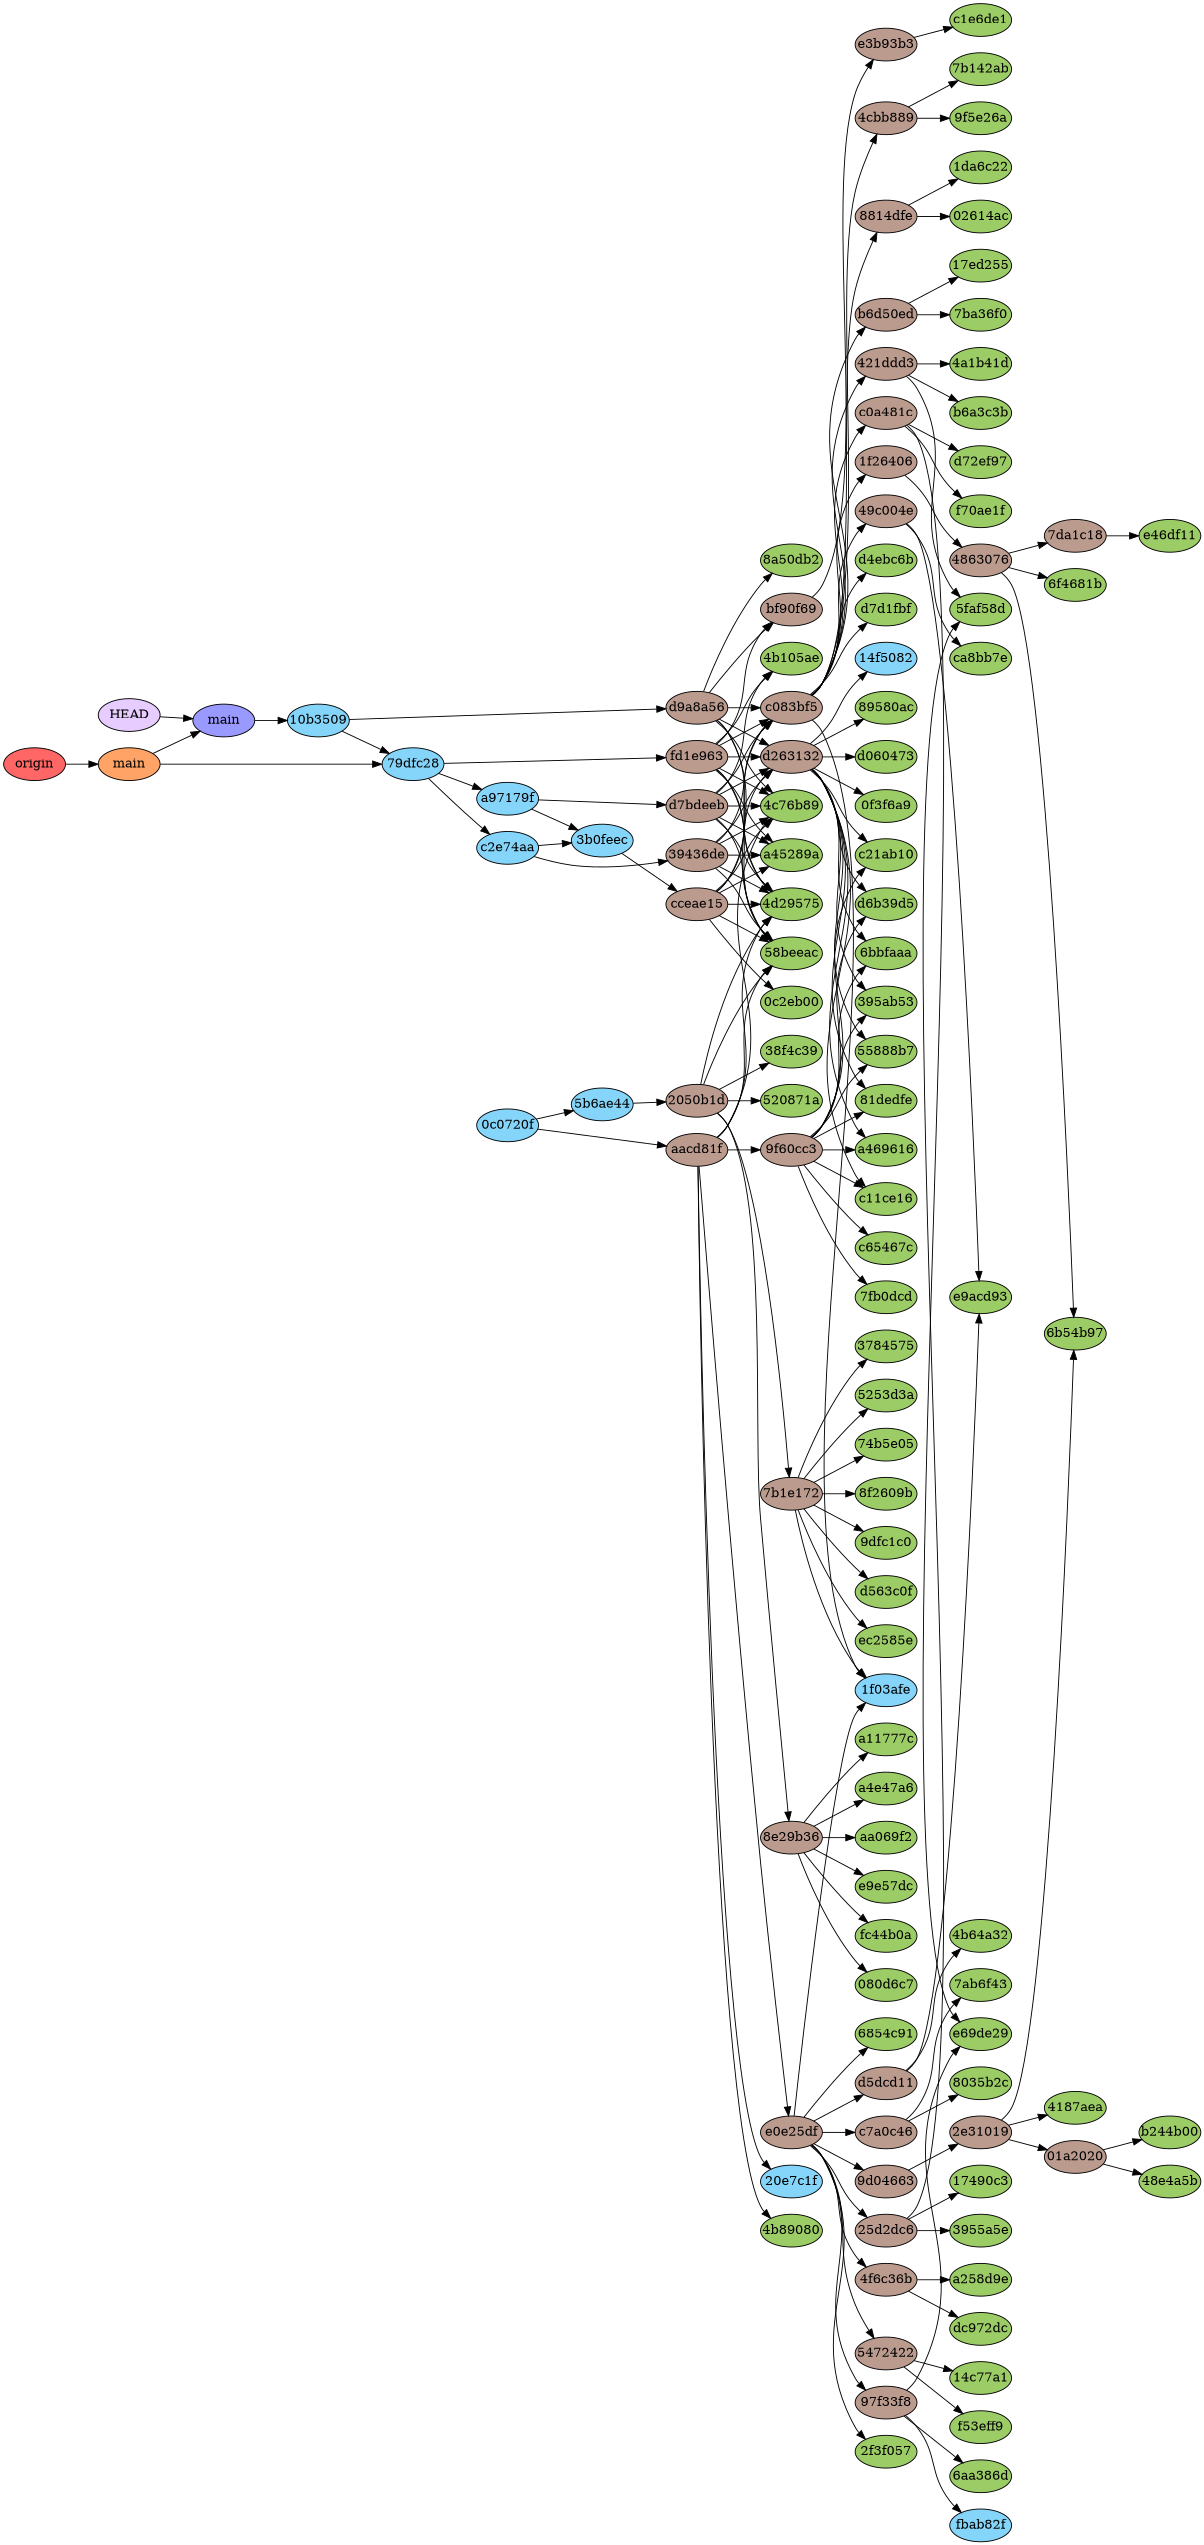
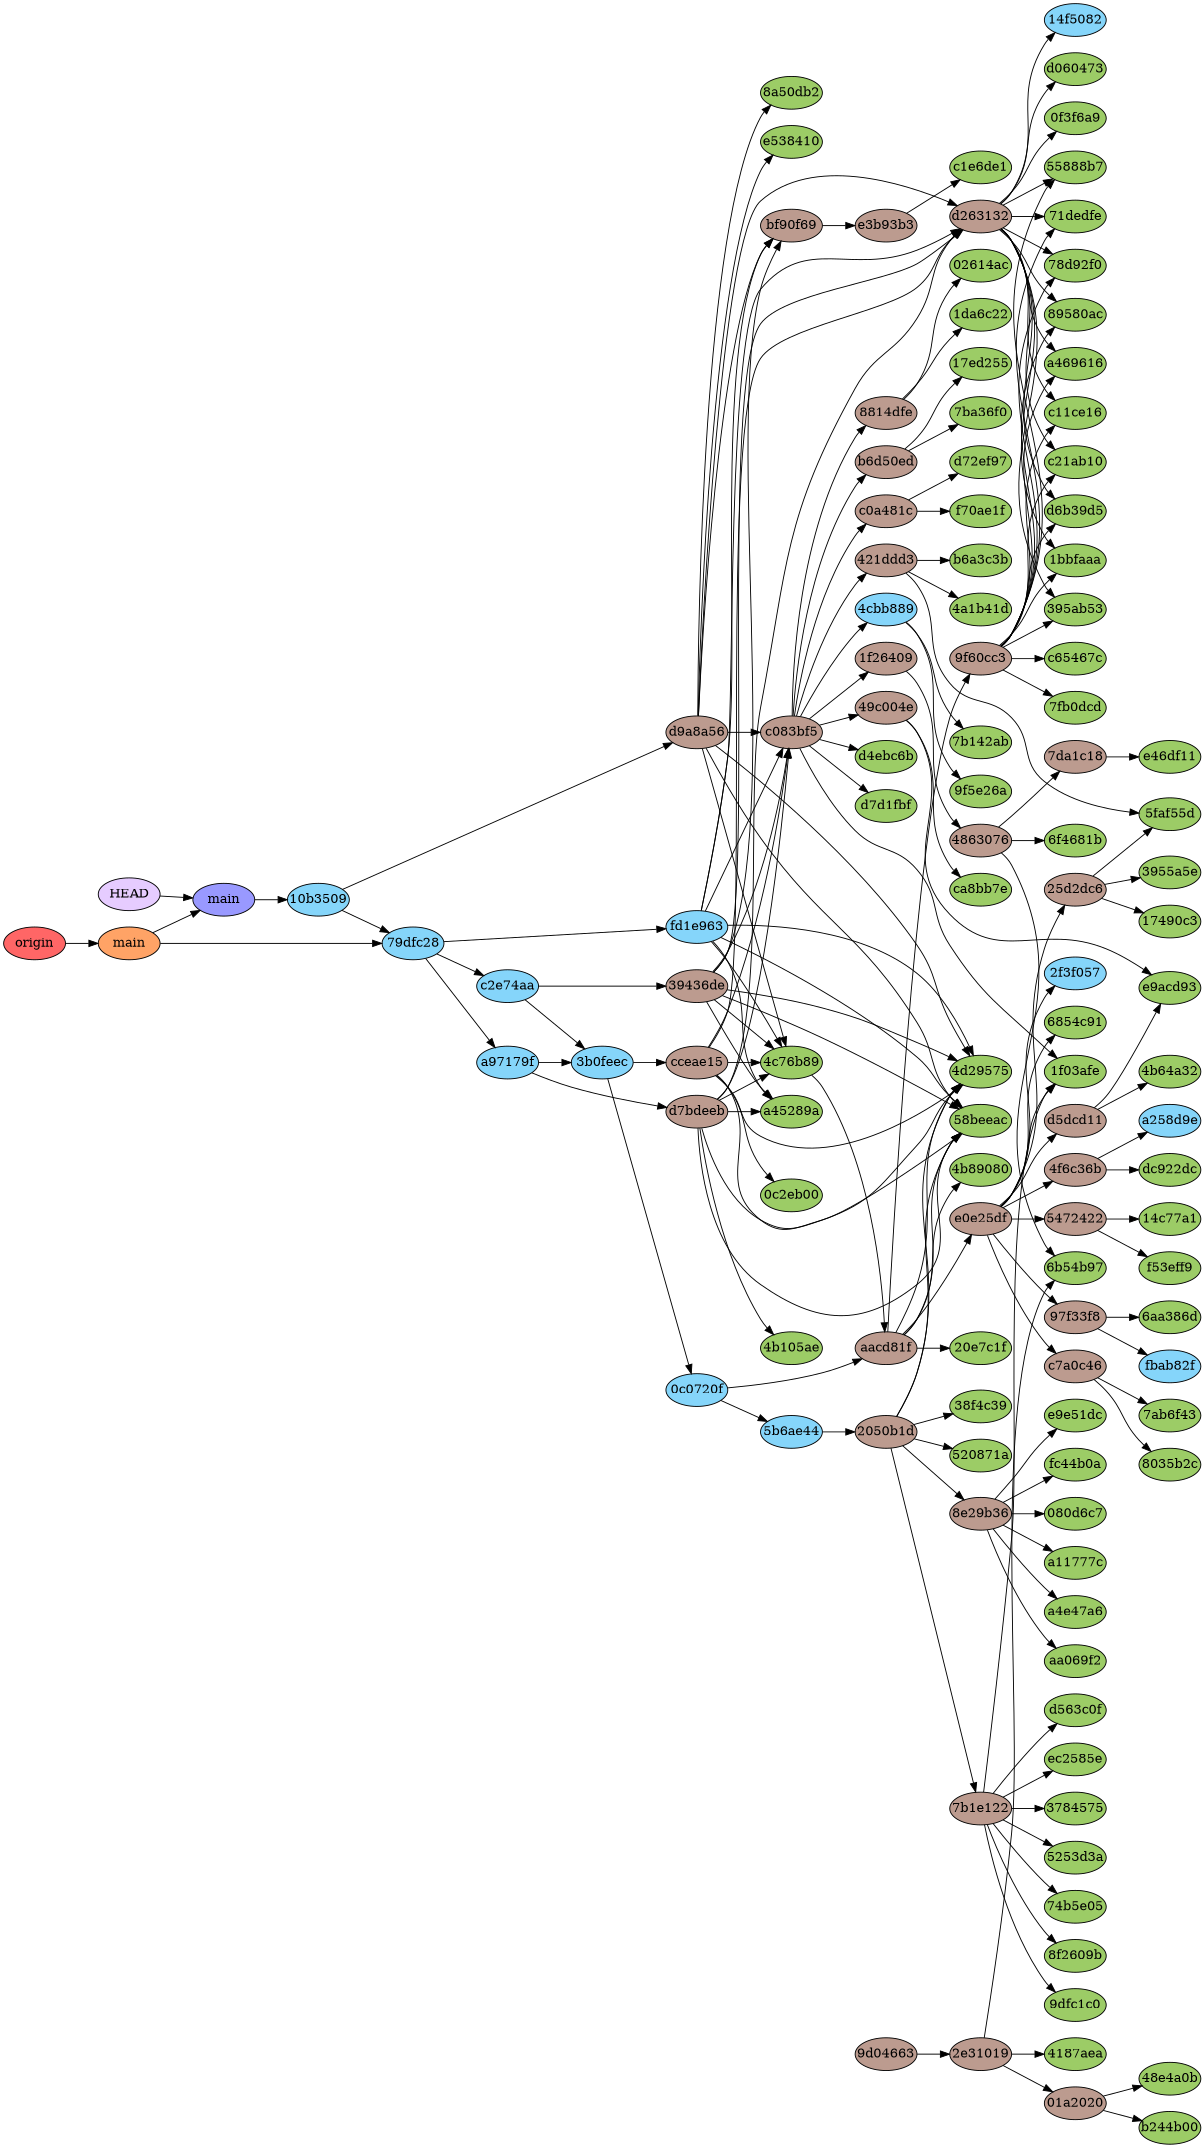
(886, 118) -> (886, 610)
none -> (791, 142)
none -> (1075, 266)
(886, 462) -> (886, 659)
none -> (1029, 491)
(981, 610) -> (1170, 814)
none -> (751, 612)
(742, 712) -> none
(697, 757) -> (697, 927)
(750, 876) -> none
(739, 942) -> (863, 1187)
(886, 953) -> (1075, 560)
(886, 1101) -> (1075, 217)
none -> (648, 1222)
(791, 1494) -> (981, 1809)
(886, 1690) -> (1075, 1072)
(886, 1887) -> (1075, 1416)
(981, 2034) -> none
(835, 2155) -> none
(791, 2182) -> (981, 1348)
(1170, 2182) -> (1170, 2079)
(981, 2280) -> (1170, 1121)
(981, 2329) -> (1170, 1170)
(886, 2452) -> (1075, 973)
